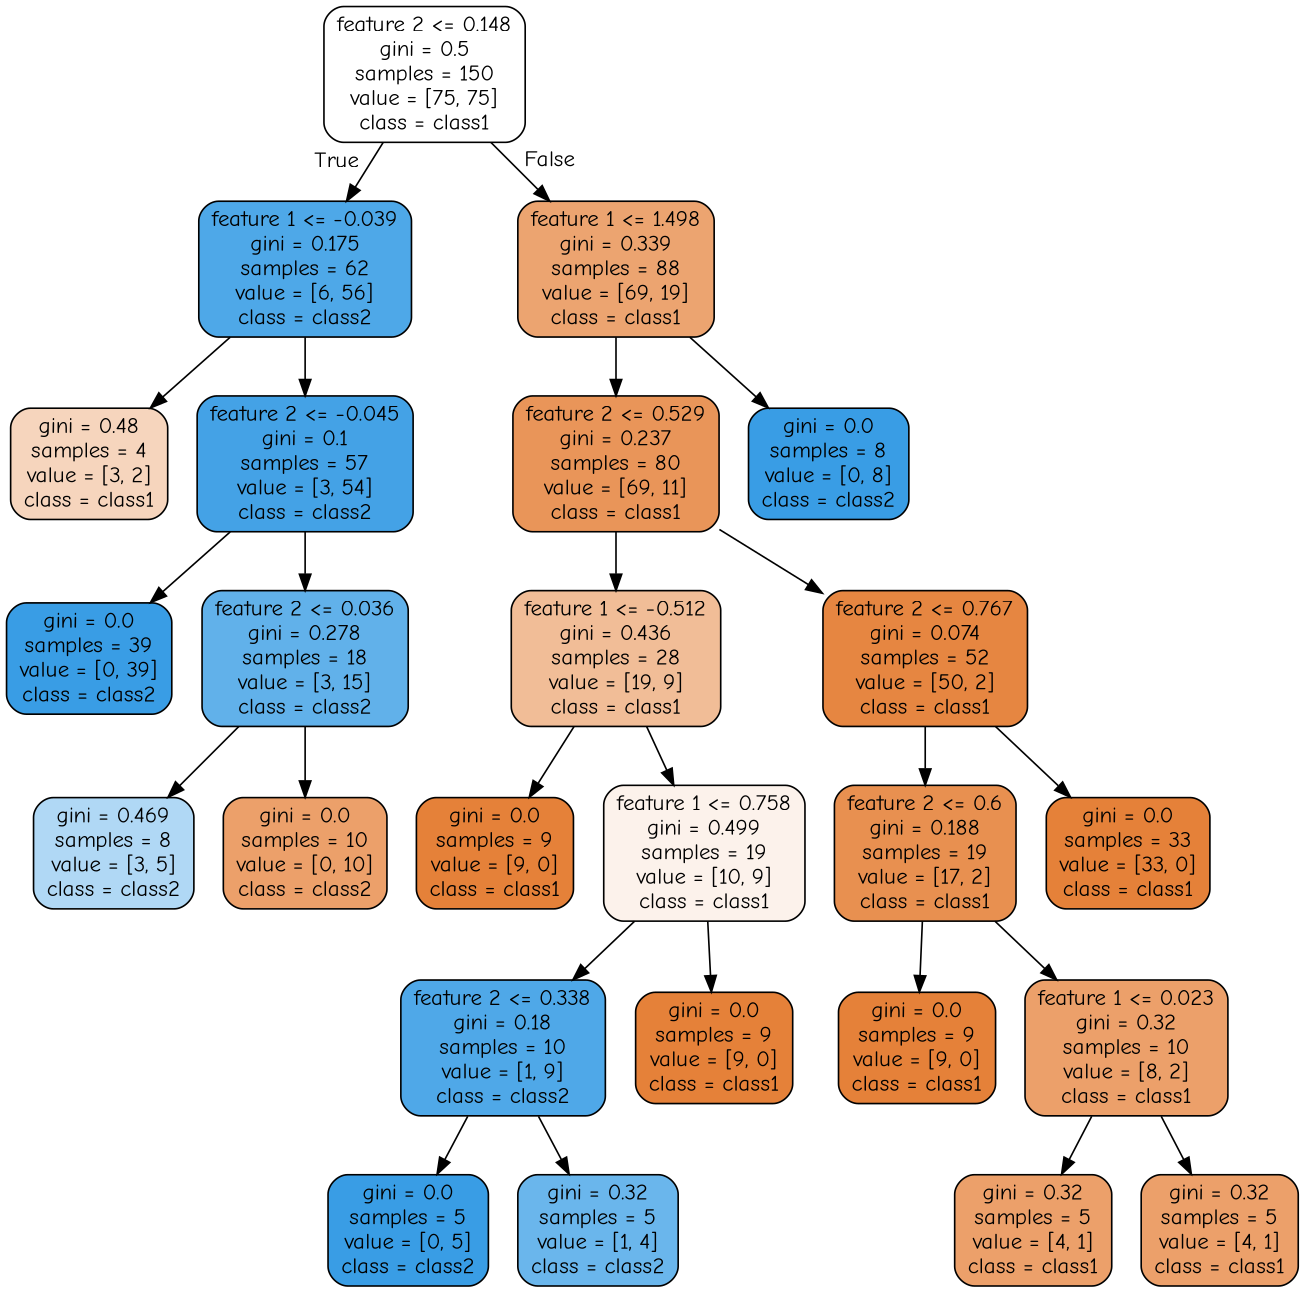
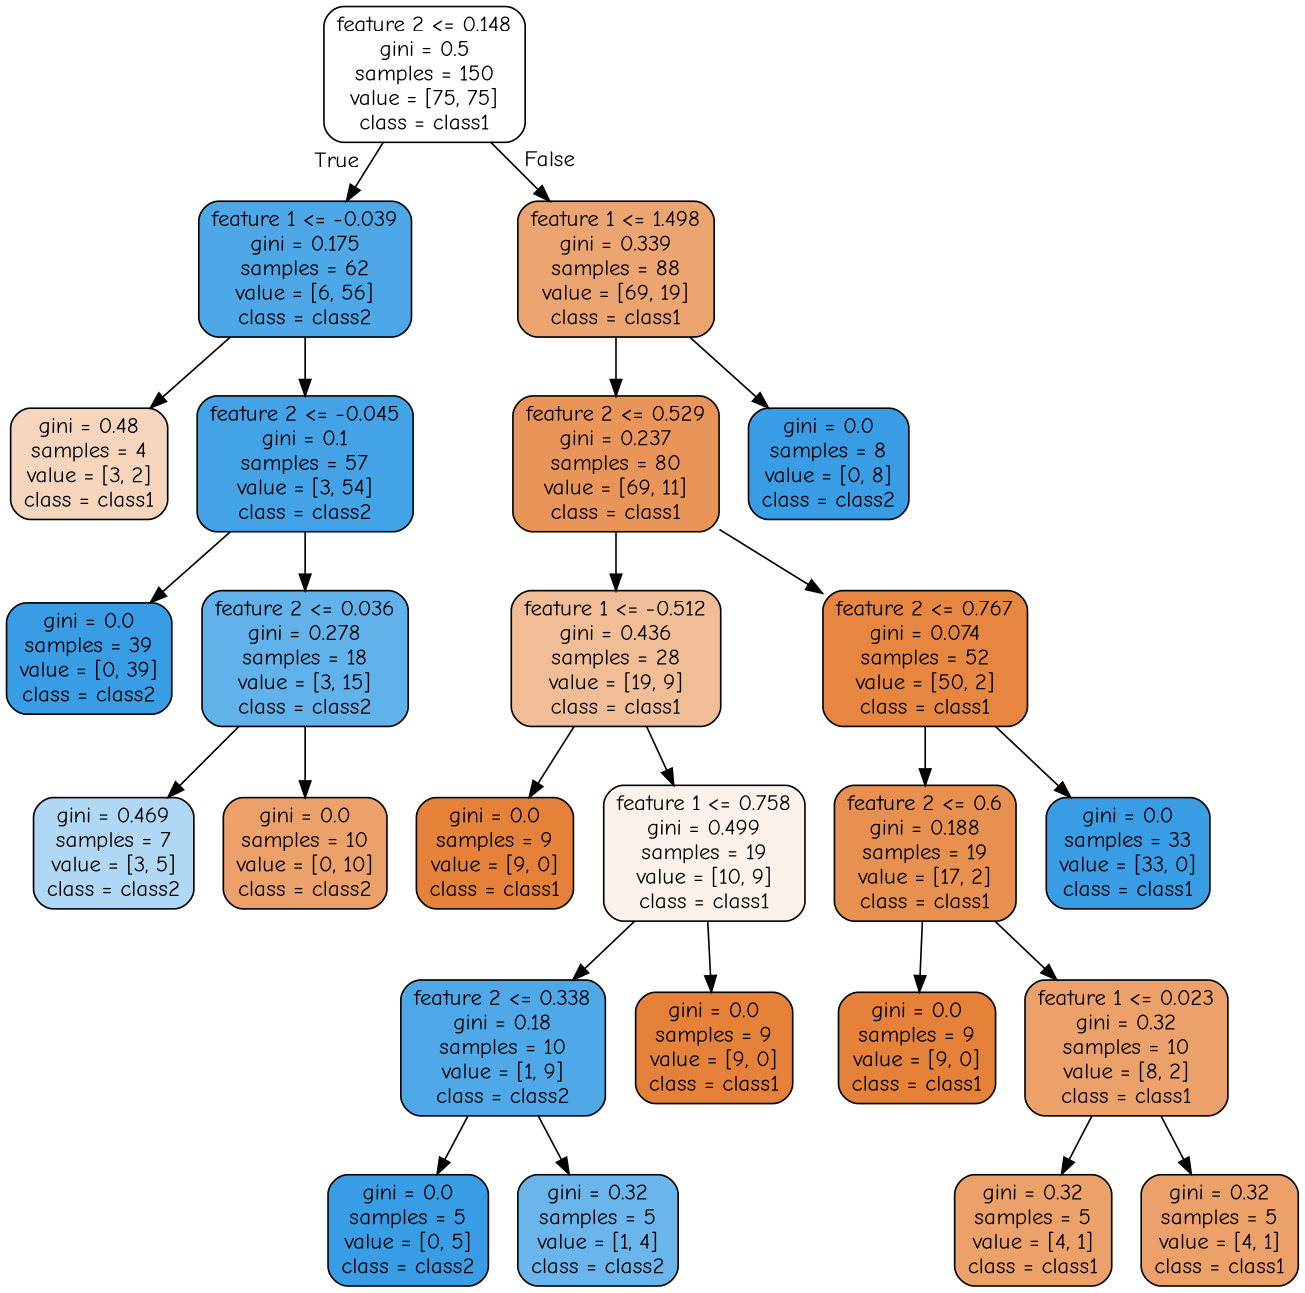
(114, 853) -> (114, 853)
(1128, 853) -> (1128, 853)
